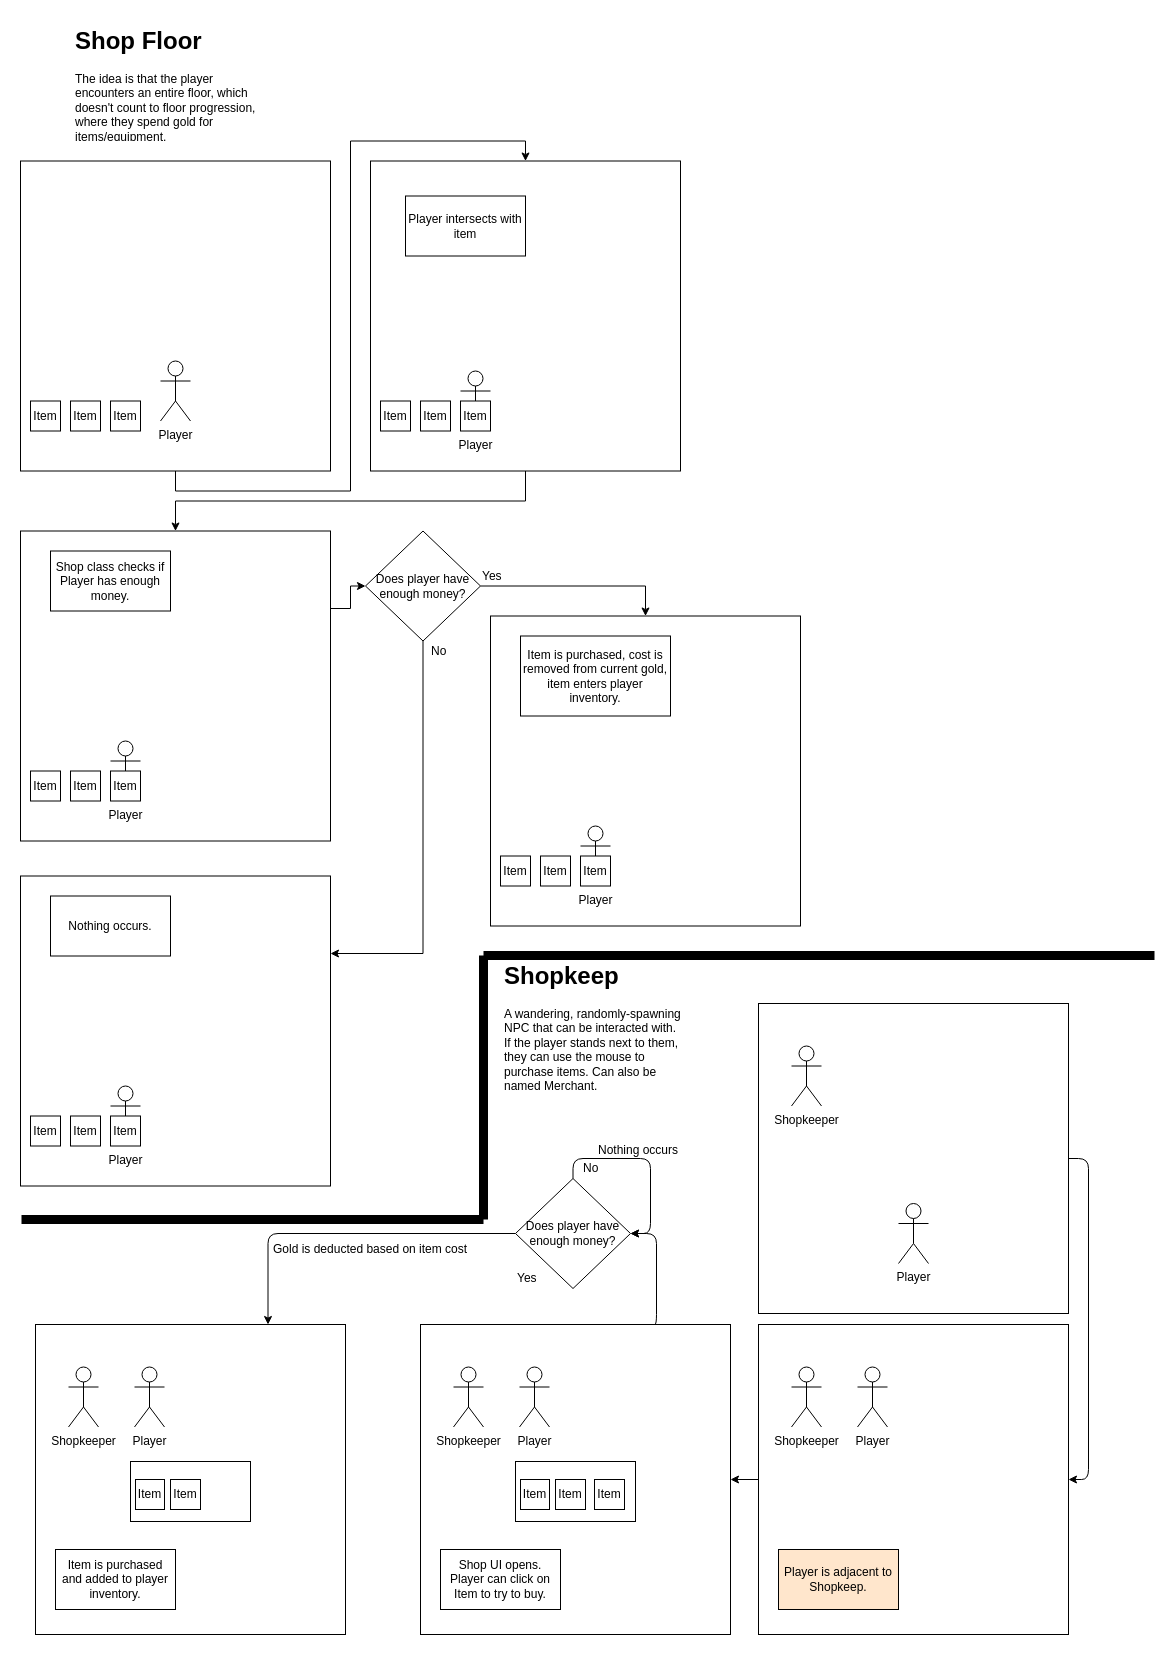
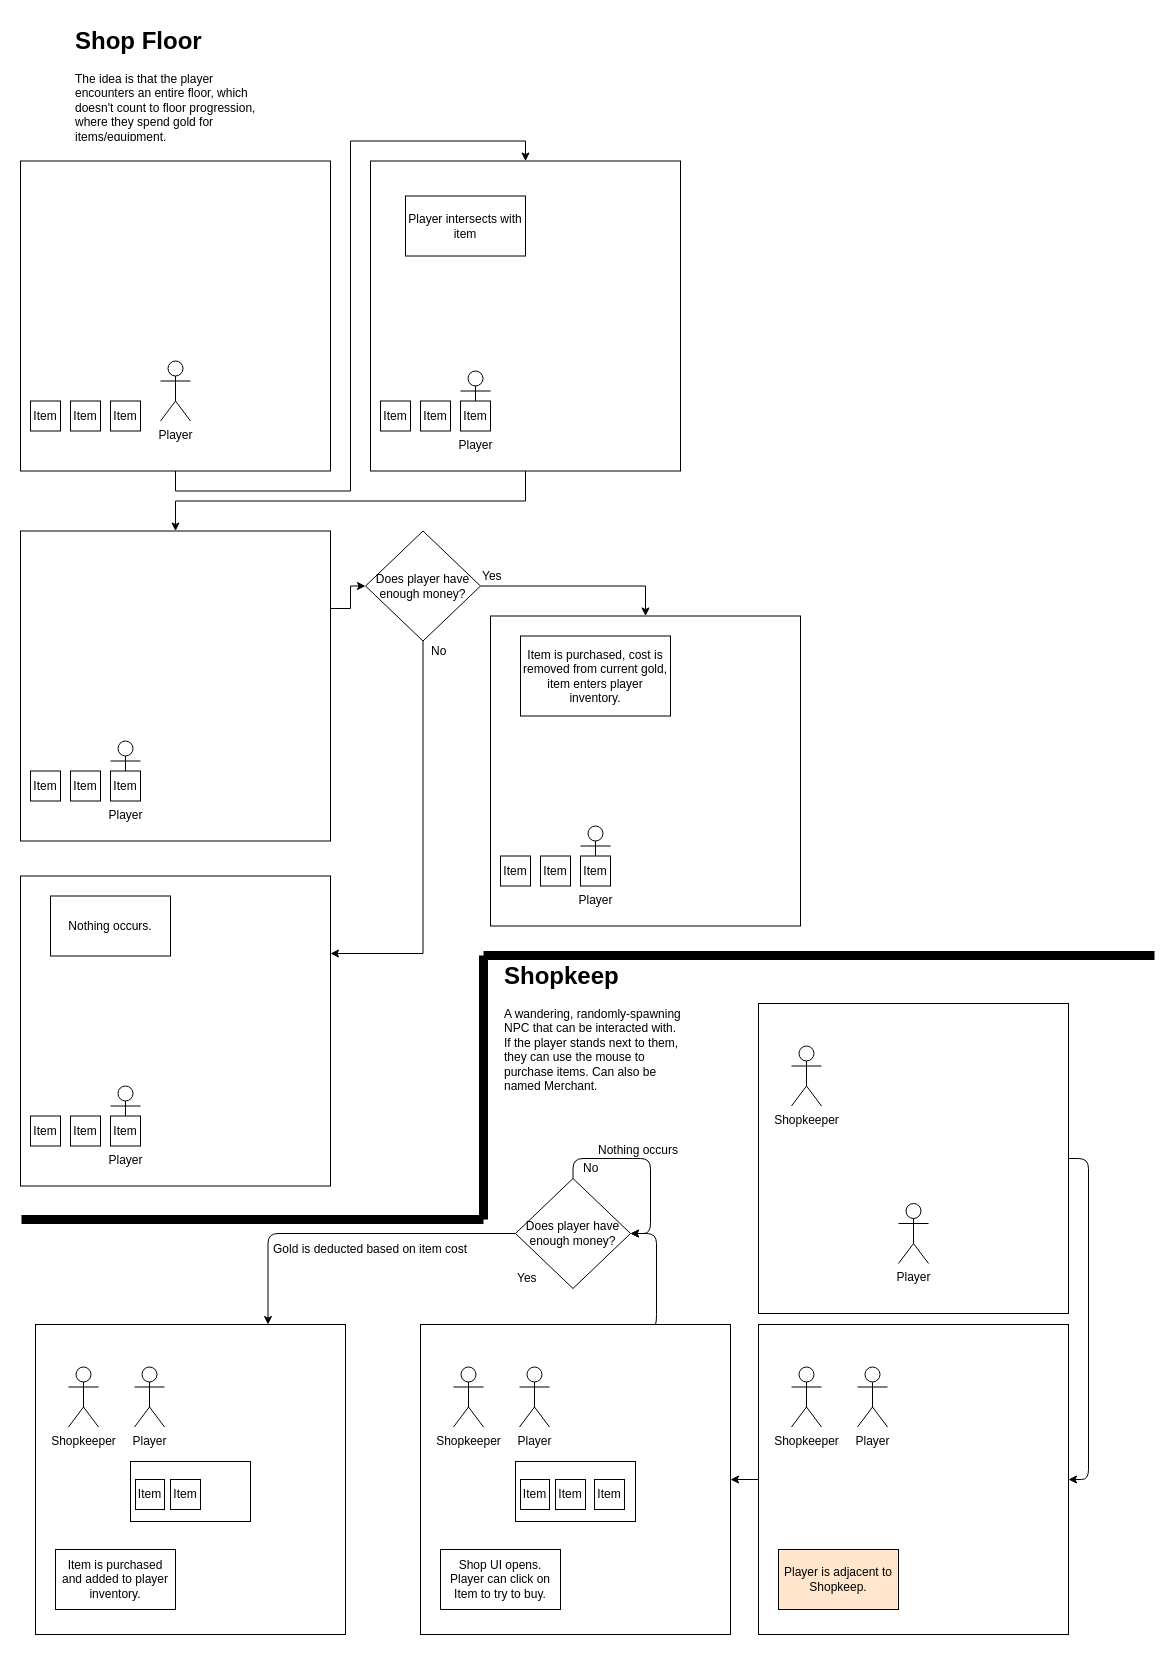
(111, 581) -> none
